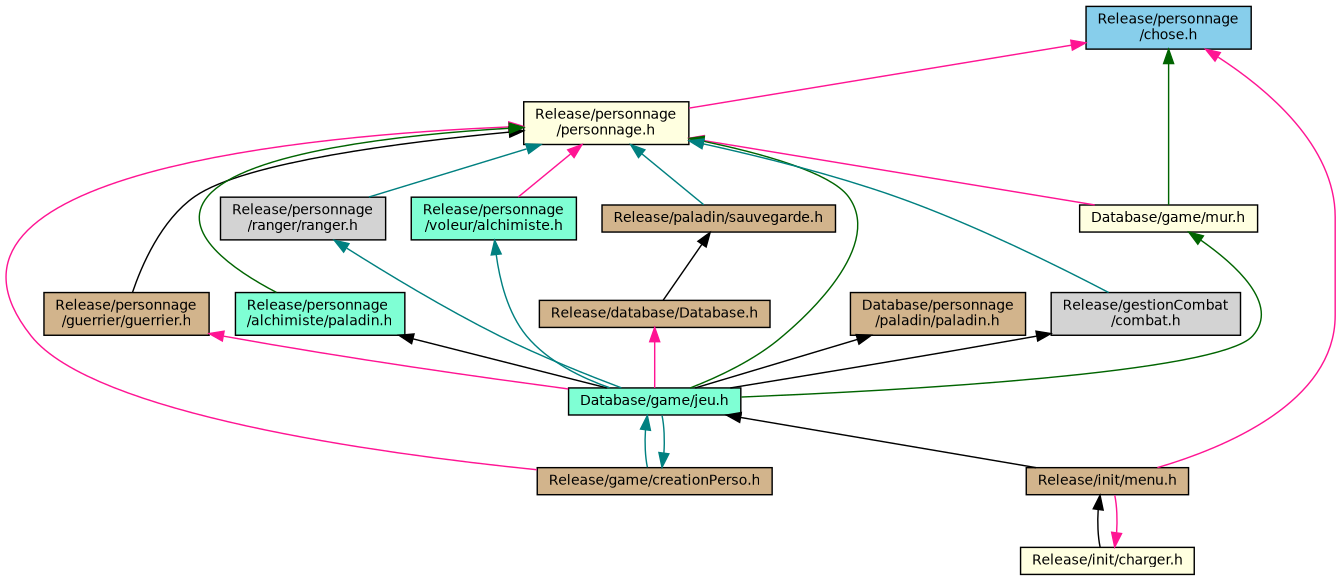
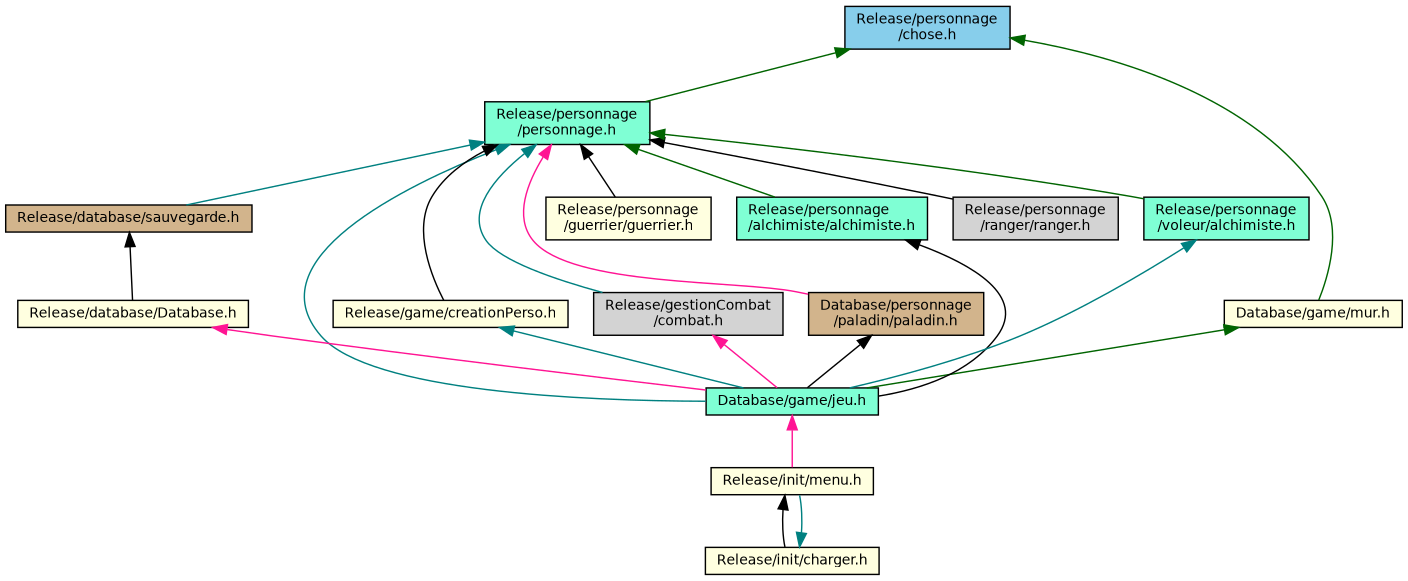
(880, 77) -> (741, 77)
(606, 123) -> (567, 123)
(448, 173) -> (809, 170)
(899, 173) -> (622, 275)
(544, 175) -> (905, 163)
(719, 219) -> (129, 219)
(851, 252) -> (364, 362)
(1335, 288) -> none
(14, 297) -> (425, 214)
(127, 314) -> (629, 219)
(320, 314) -> (832, 219)
(655, 314) -> (133, 314)
(480, 326) -> none
(884, 363) -> (751, 366)
(396, 364) -> none
(888, 443) -> (792, 449)
(645, 449) -> none
(655, 481) -> (451, 314)
(1107, 481) -> (792, 481)
(1117, 514) -> (802, 514)
